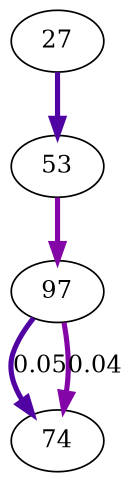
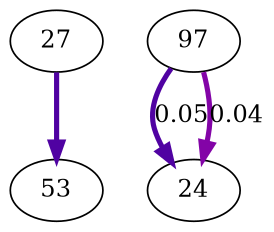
(58, 221) -> none
(58, 441) -> (194, 190)
